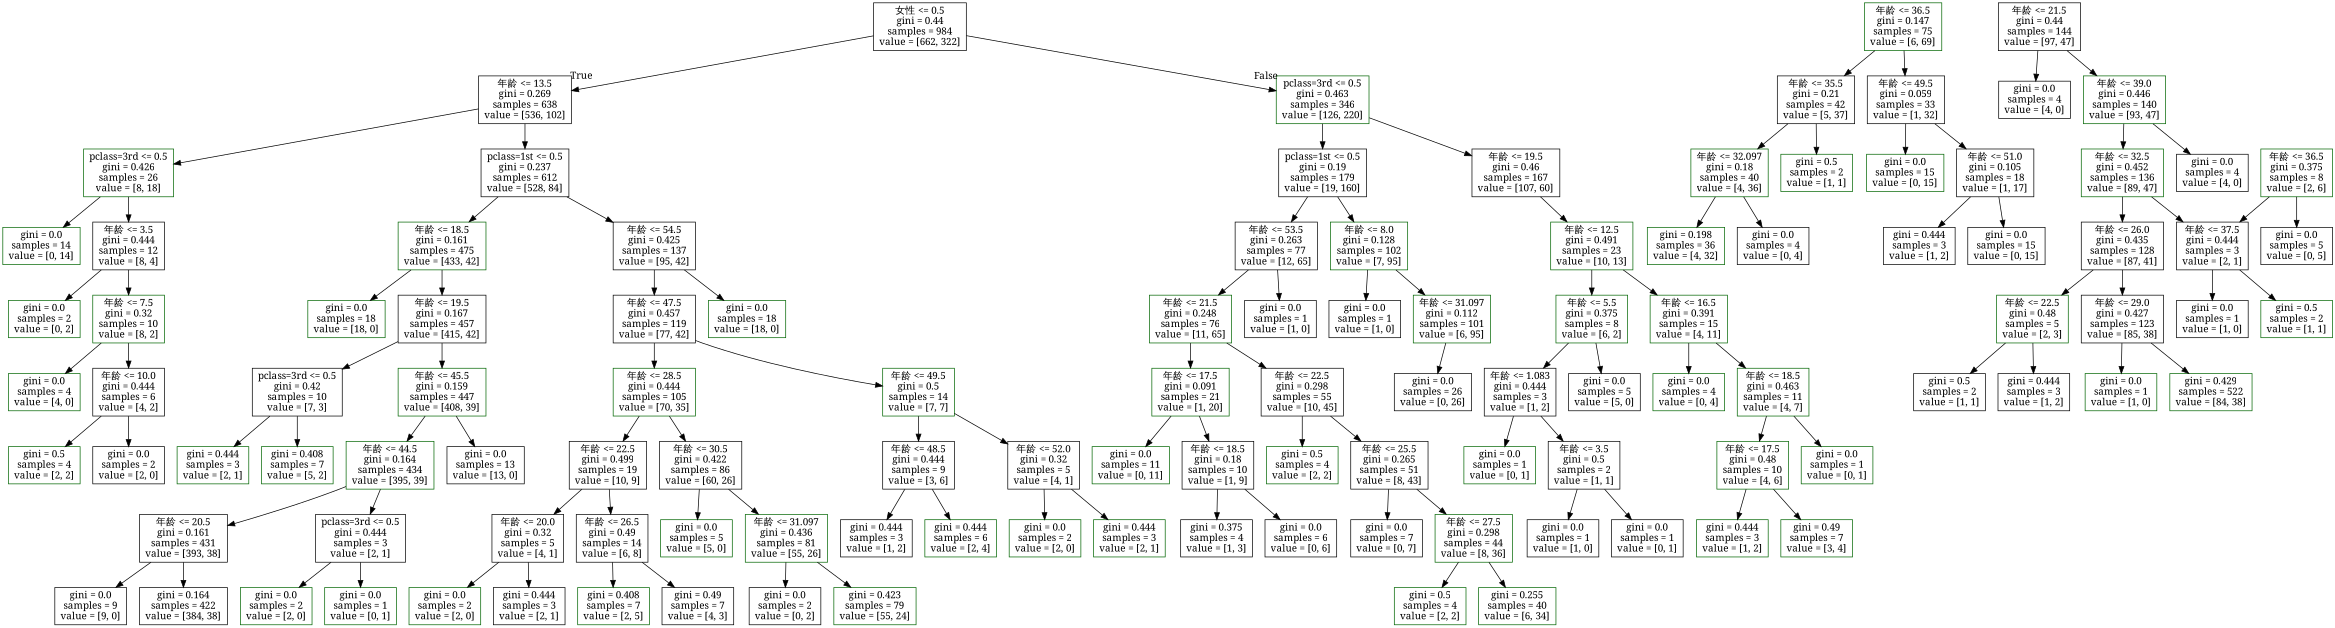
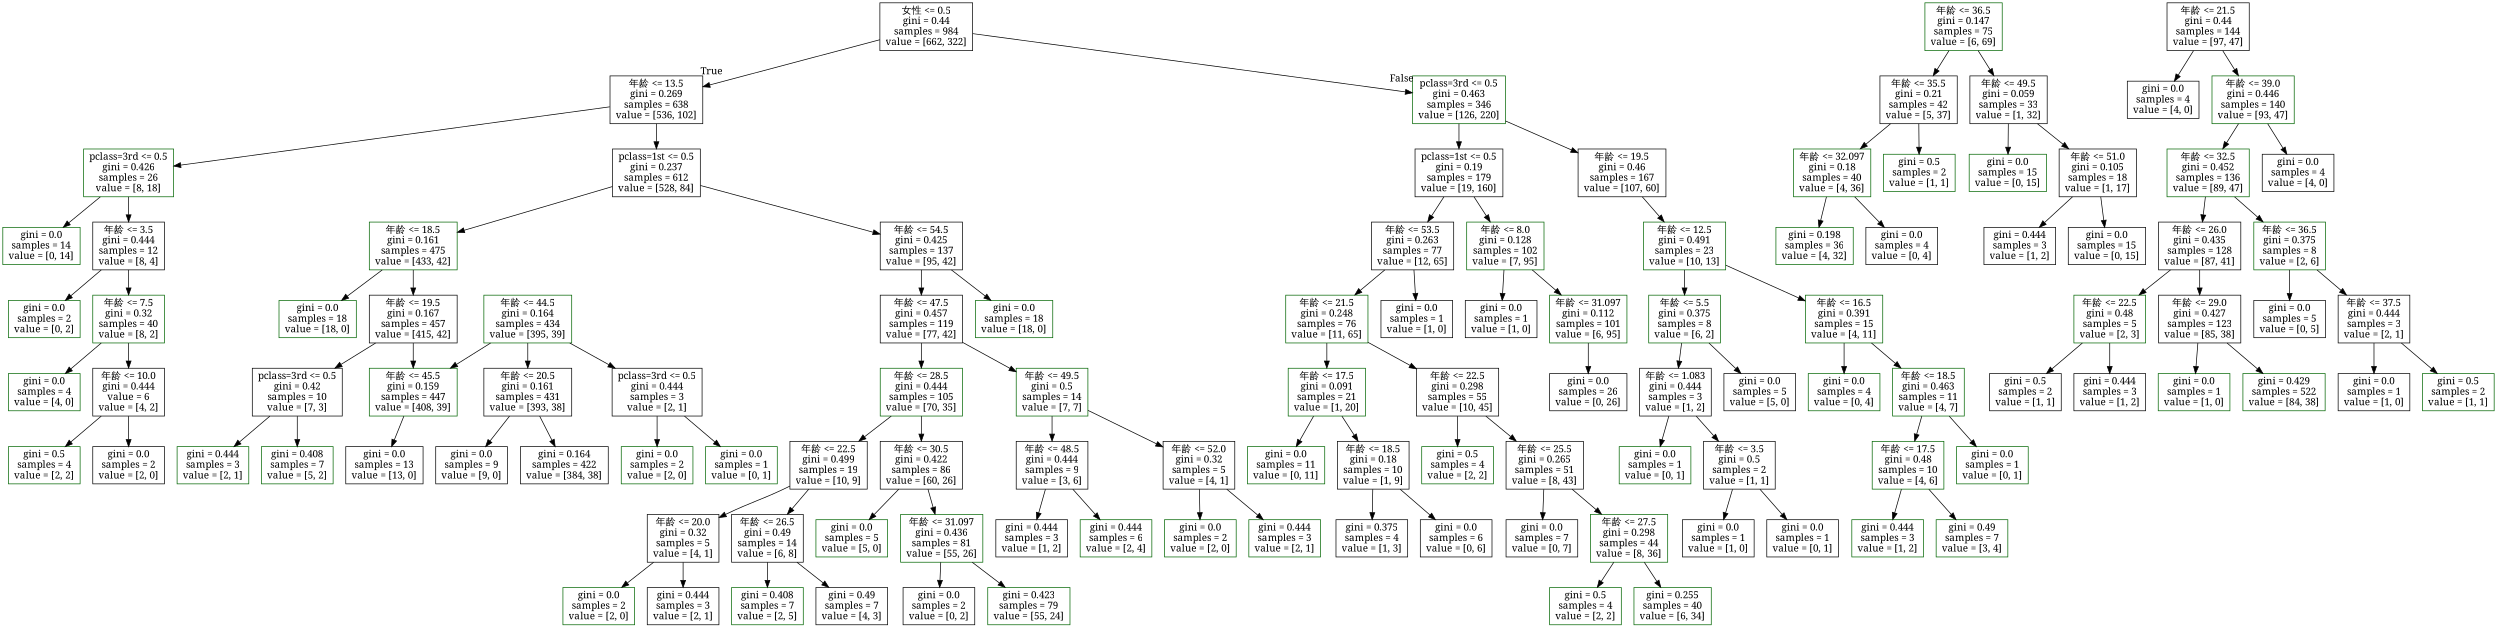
(2165, 207) -> (2246, 207)
(129, 319) -> (129, 319)
(129, 392) -> (129, 392)
(418, 426) -> (474, 354)
